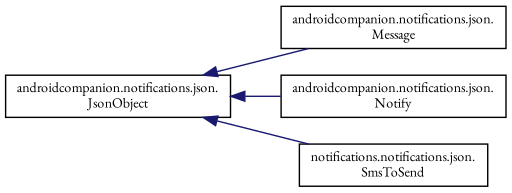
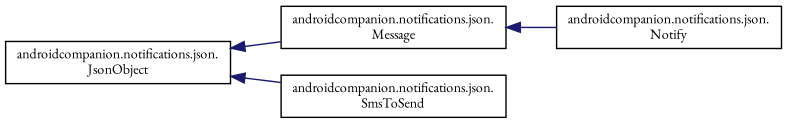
(263, 96) -> (538, 27)
(394, 165) -> (394, 96)
